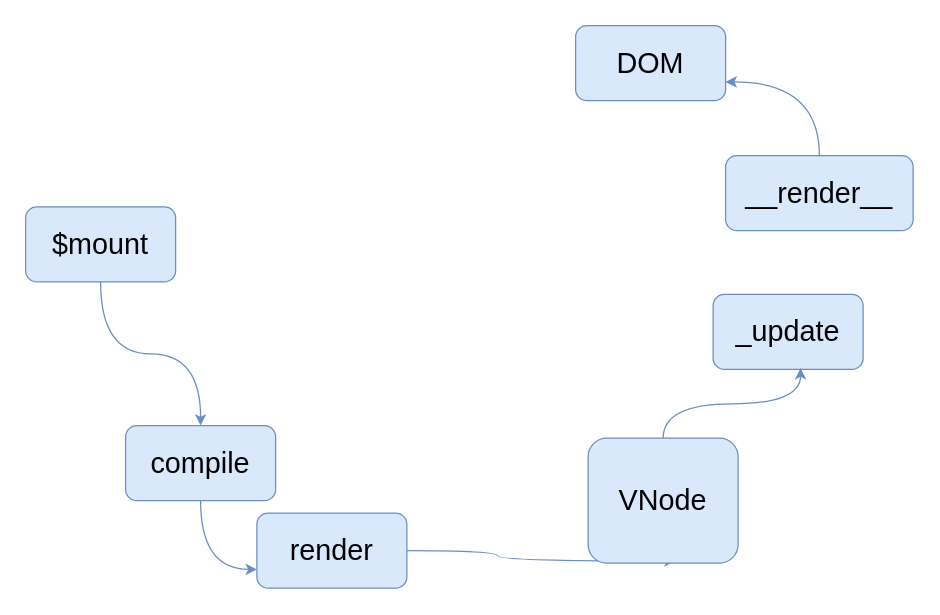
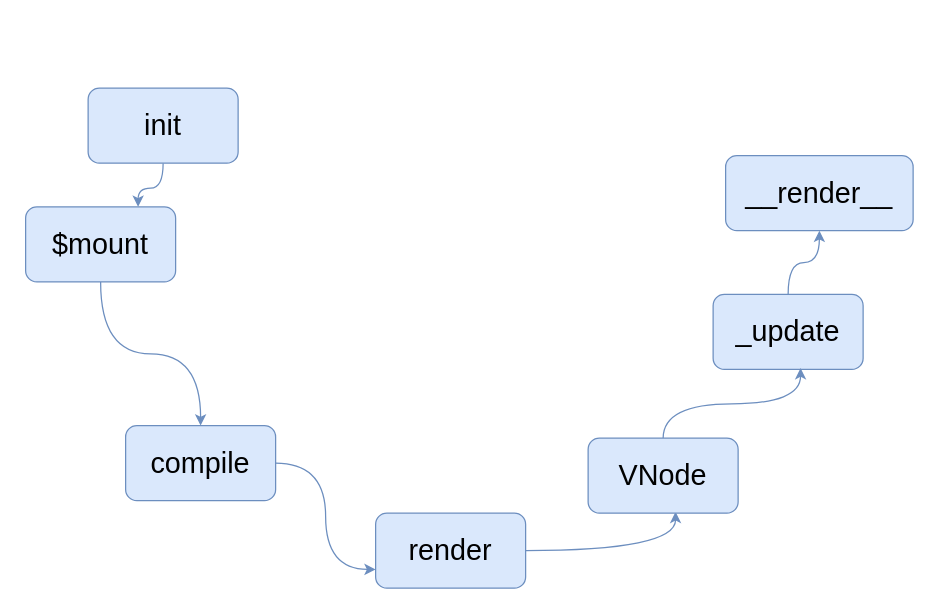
(651, 63) -> none
(795, 99) -> none
none -> (163, 126)
none -> (158, 185)
none -> (798, 264)
(663, 501) -> (663, 476)
(332, 551) -> (451, 551)
